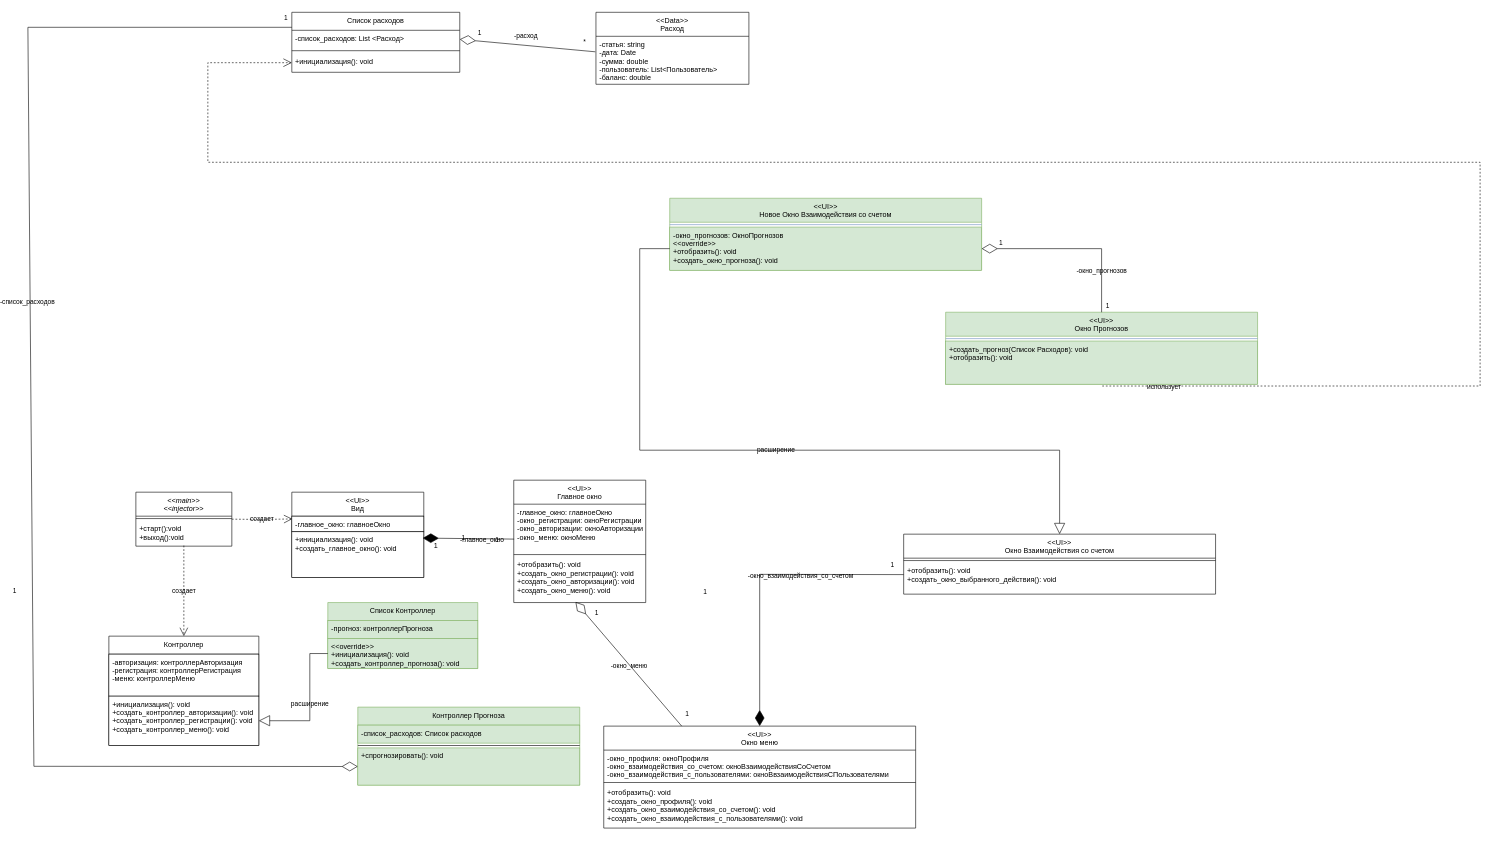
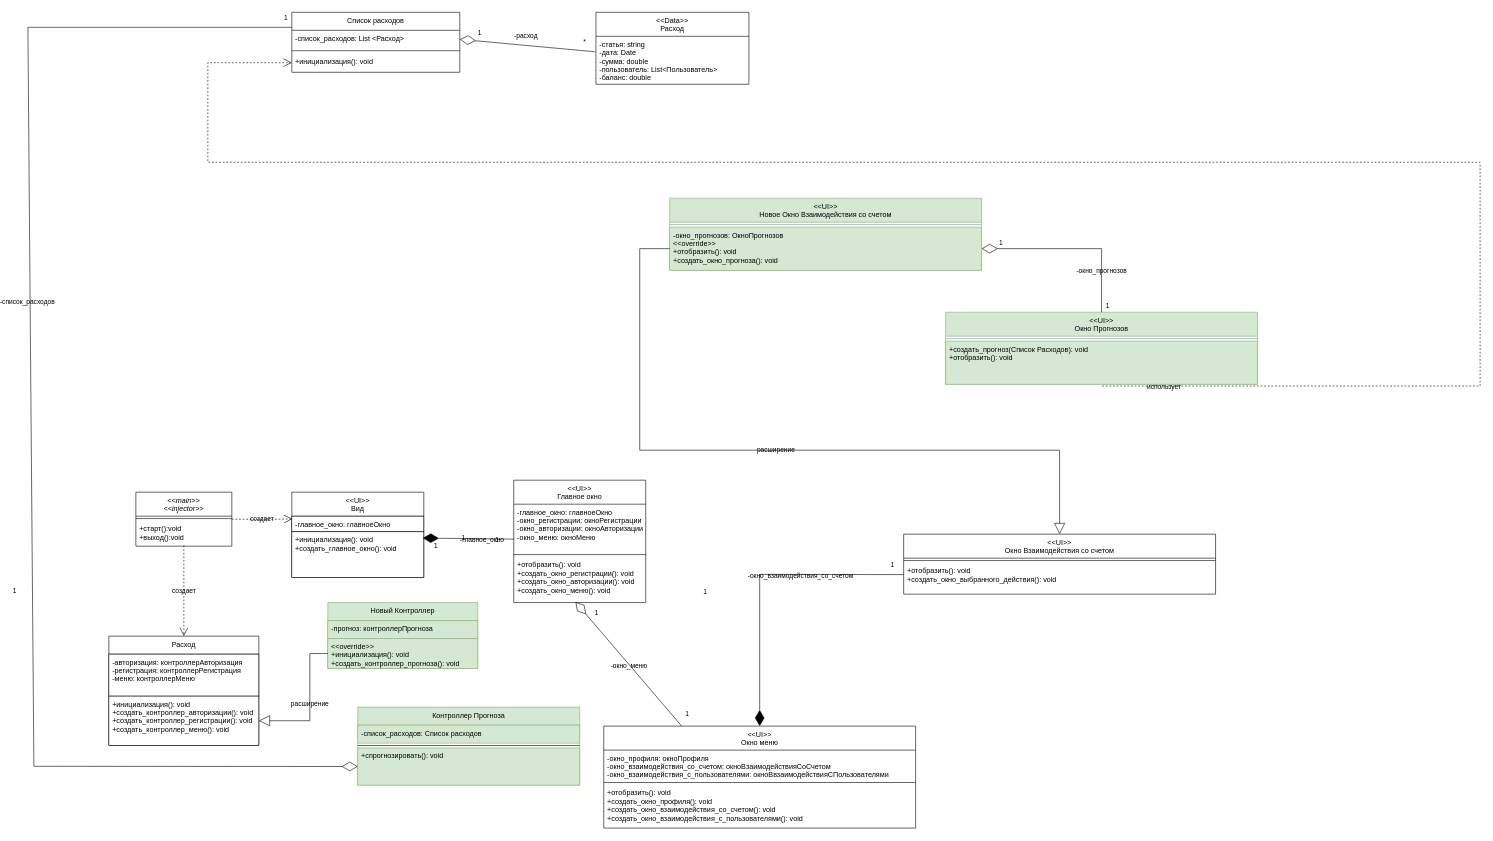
(403, 611) -> (403, 611)
(184, 644) -> (184, 644)
